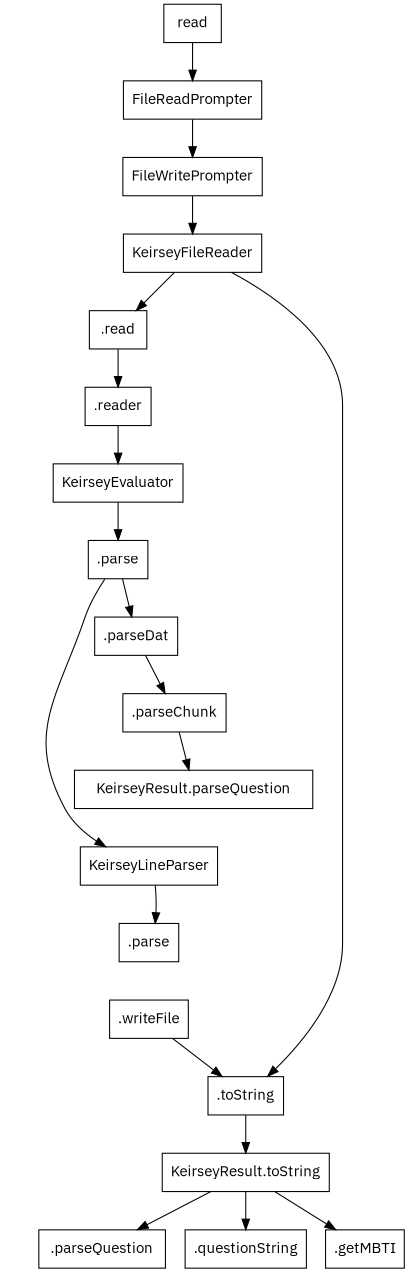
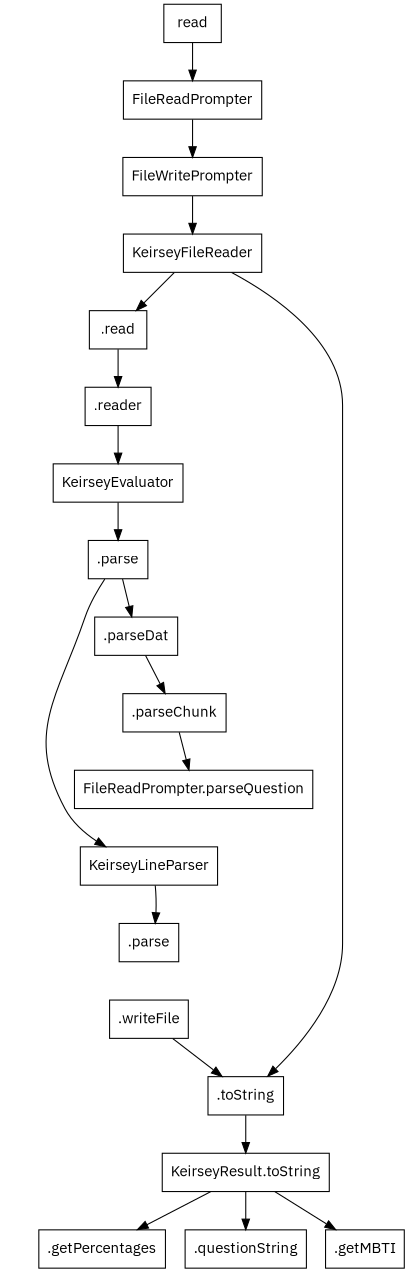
(194, 789) -> (194, 789)
(102, 1249) -> (102, 1249)
